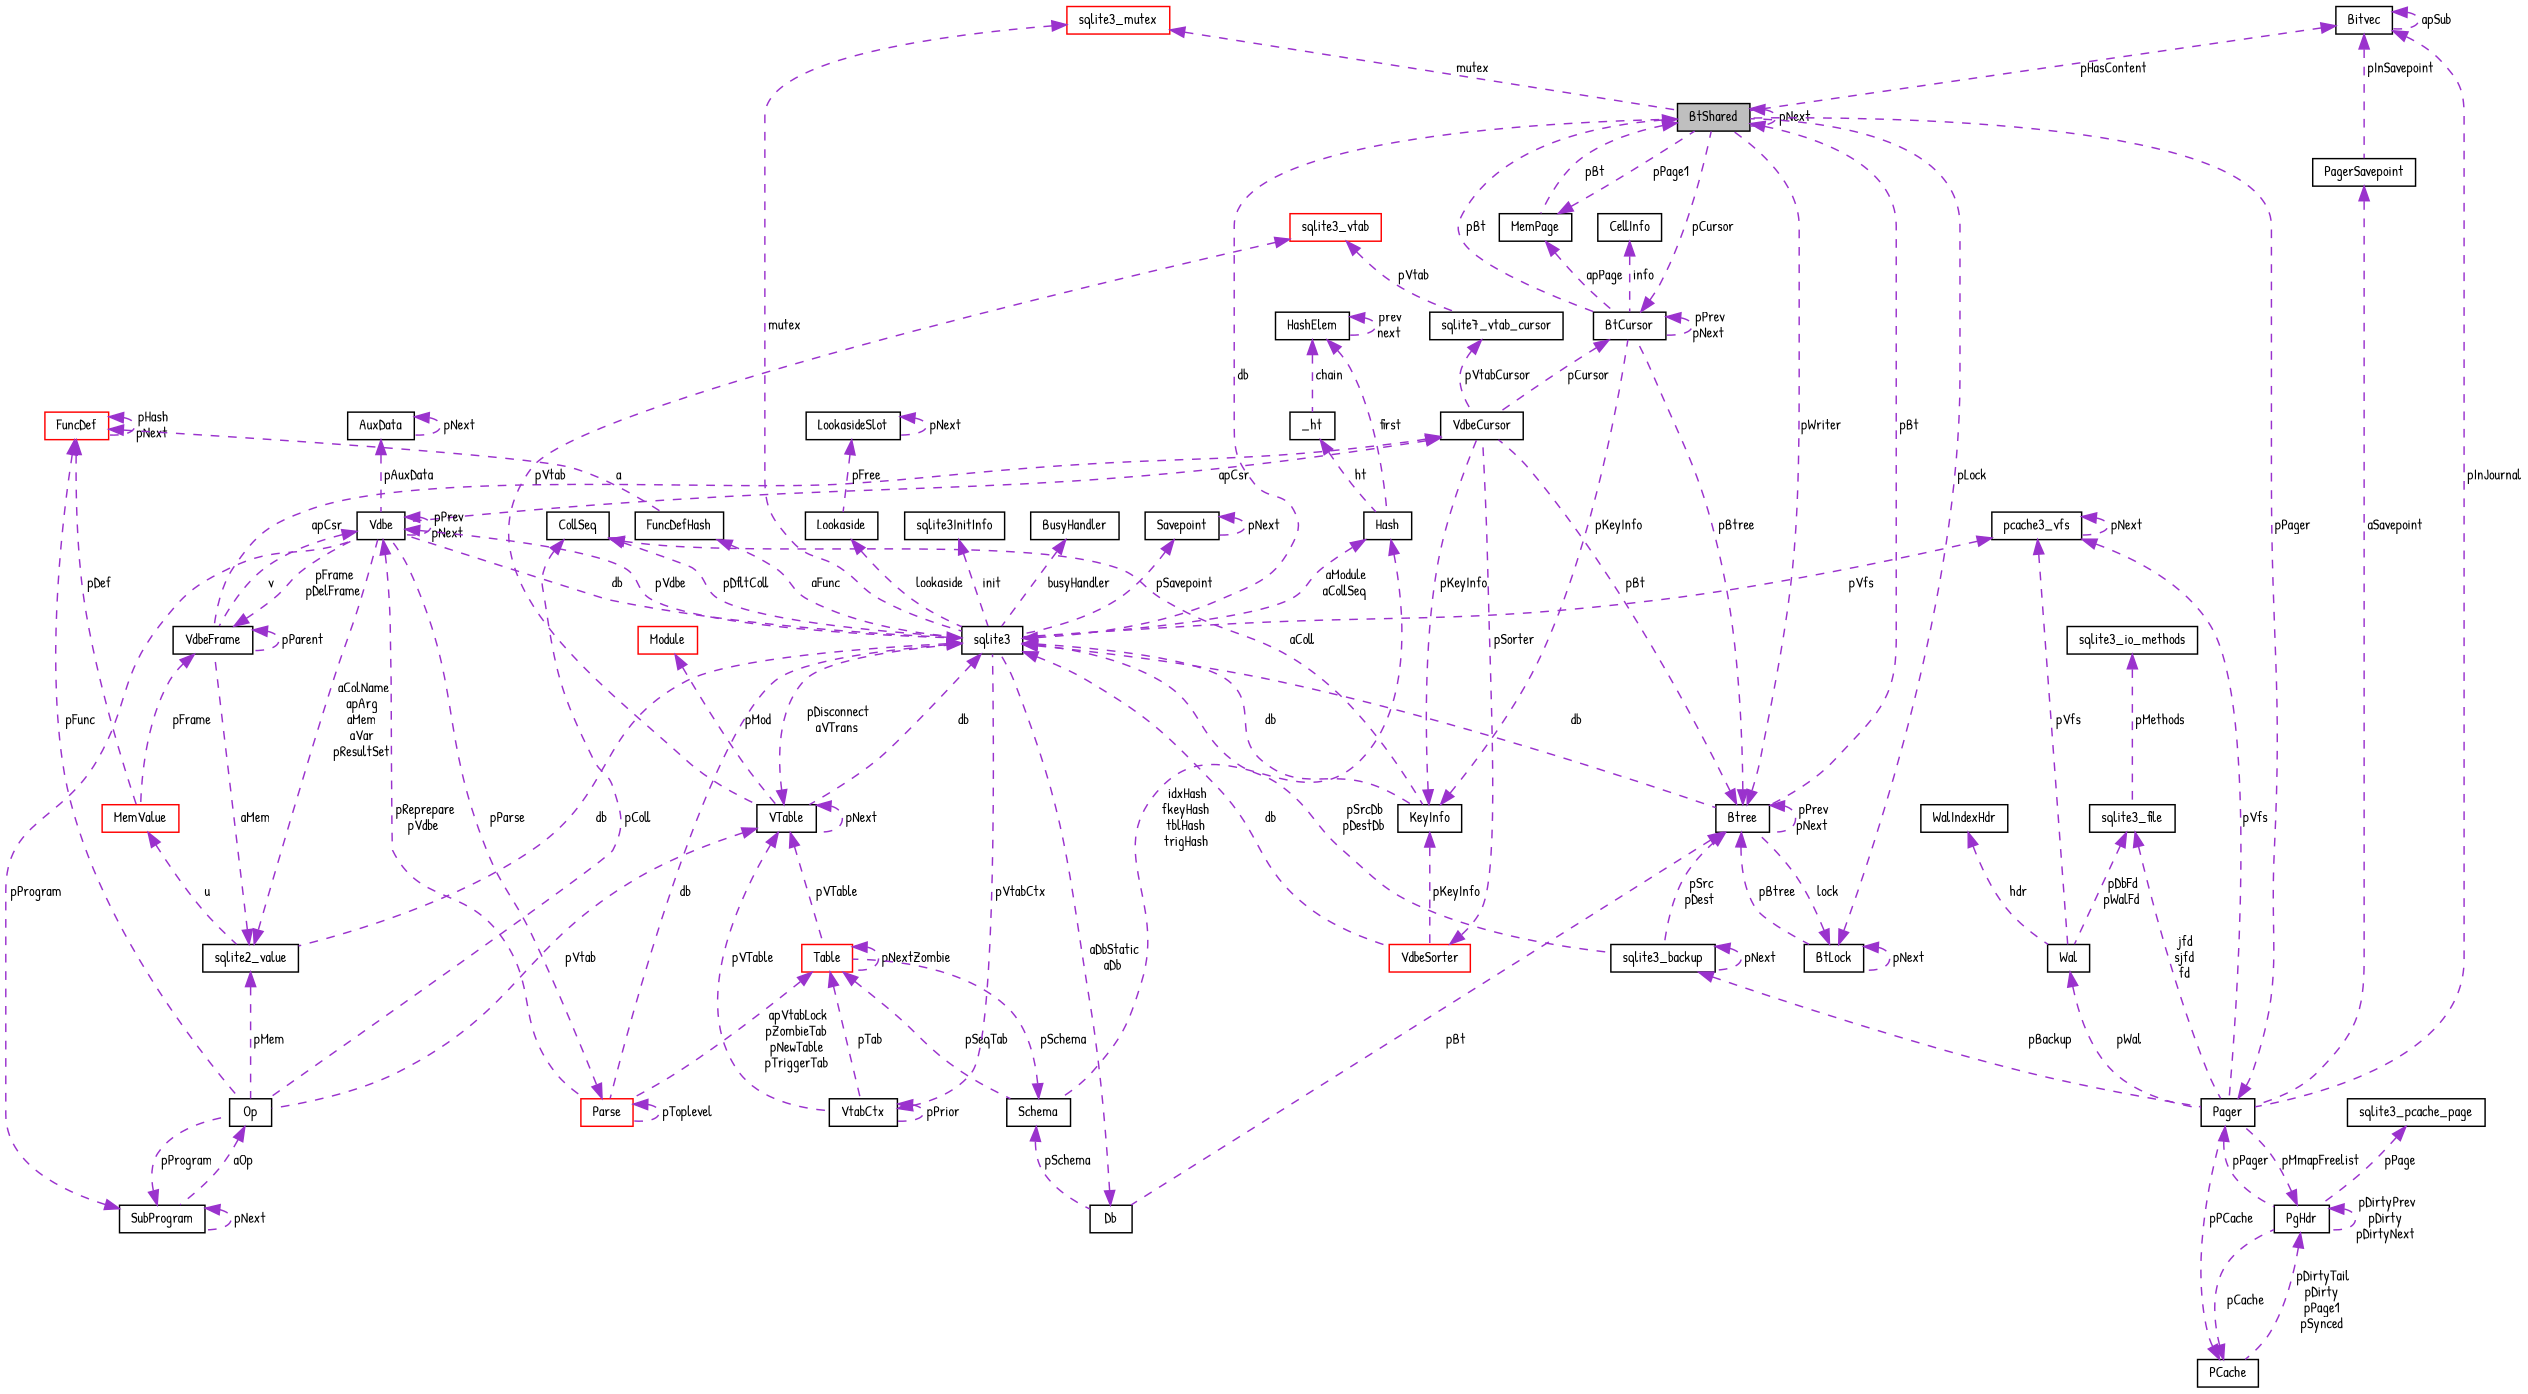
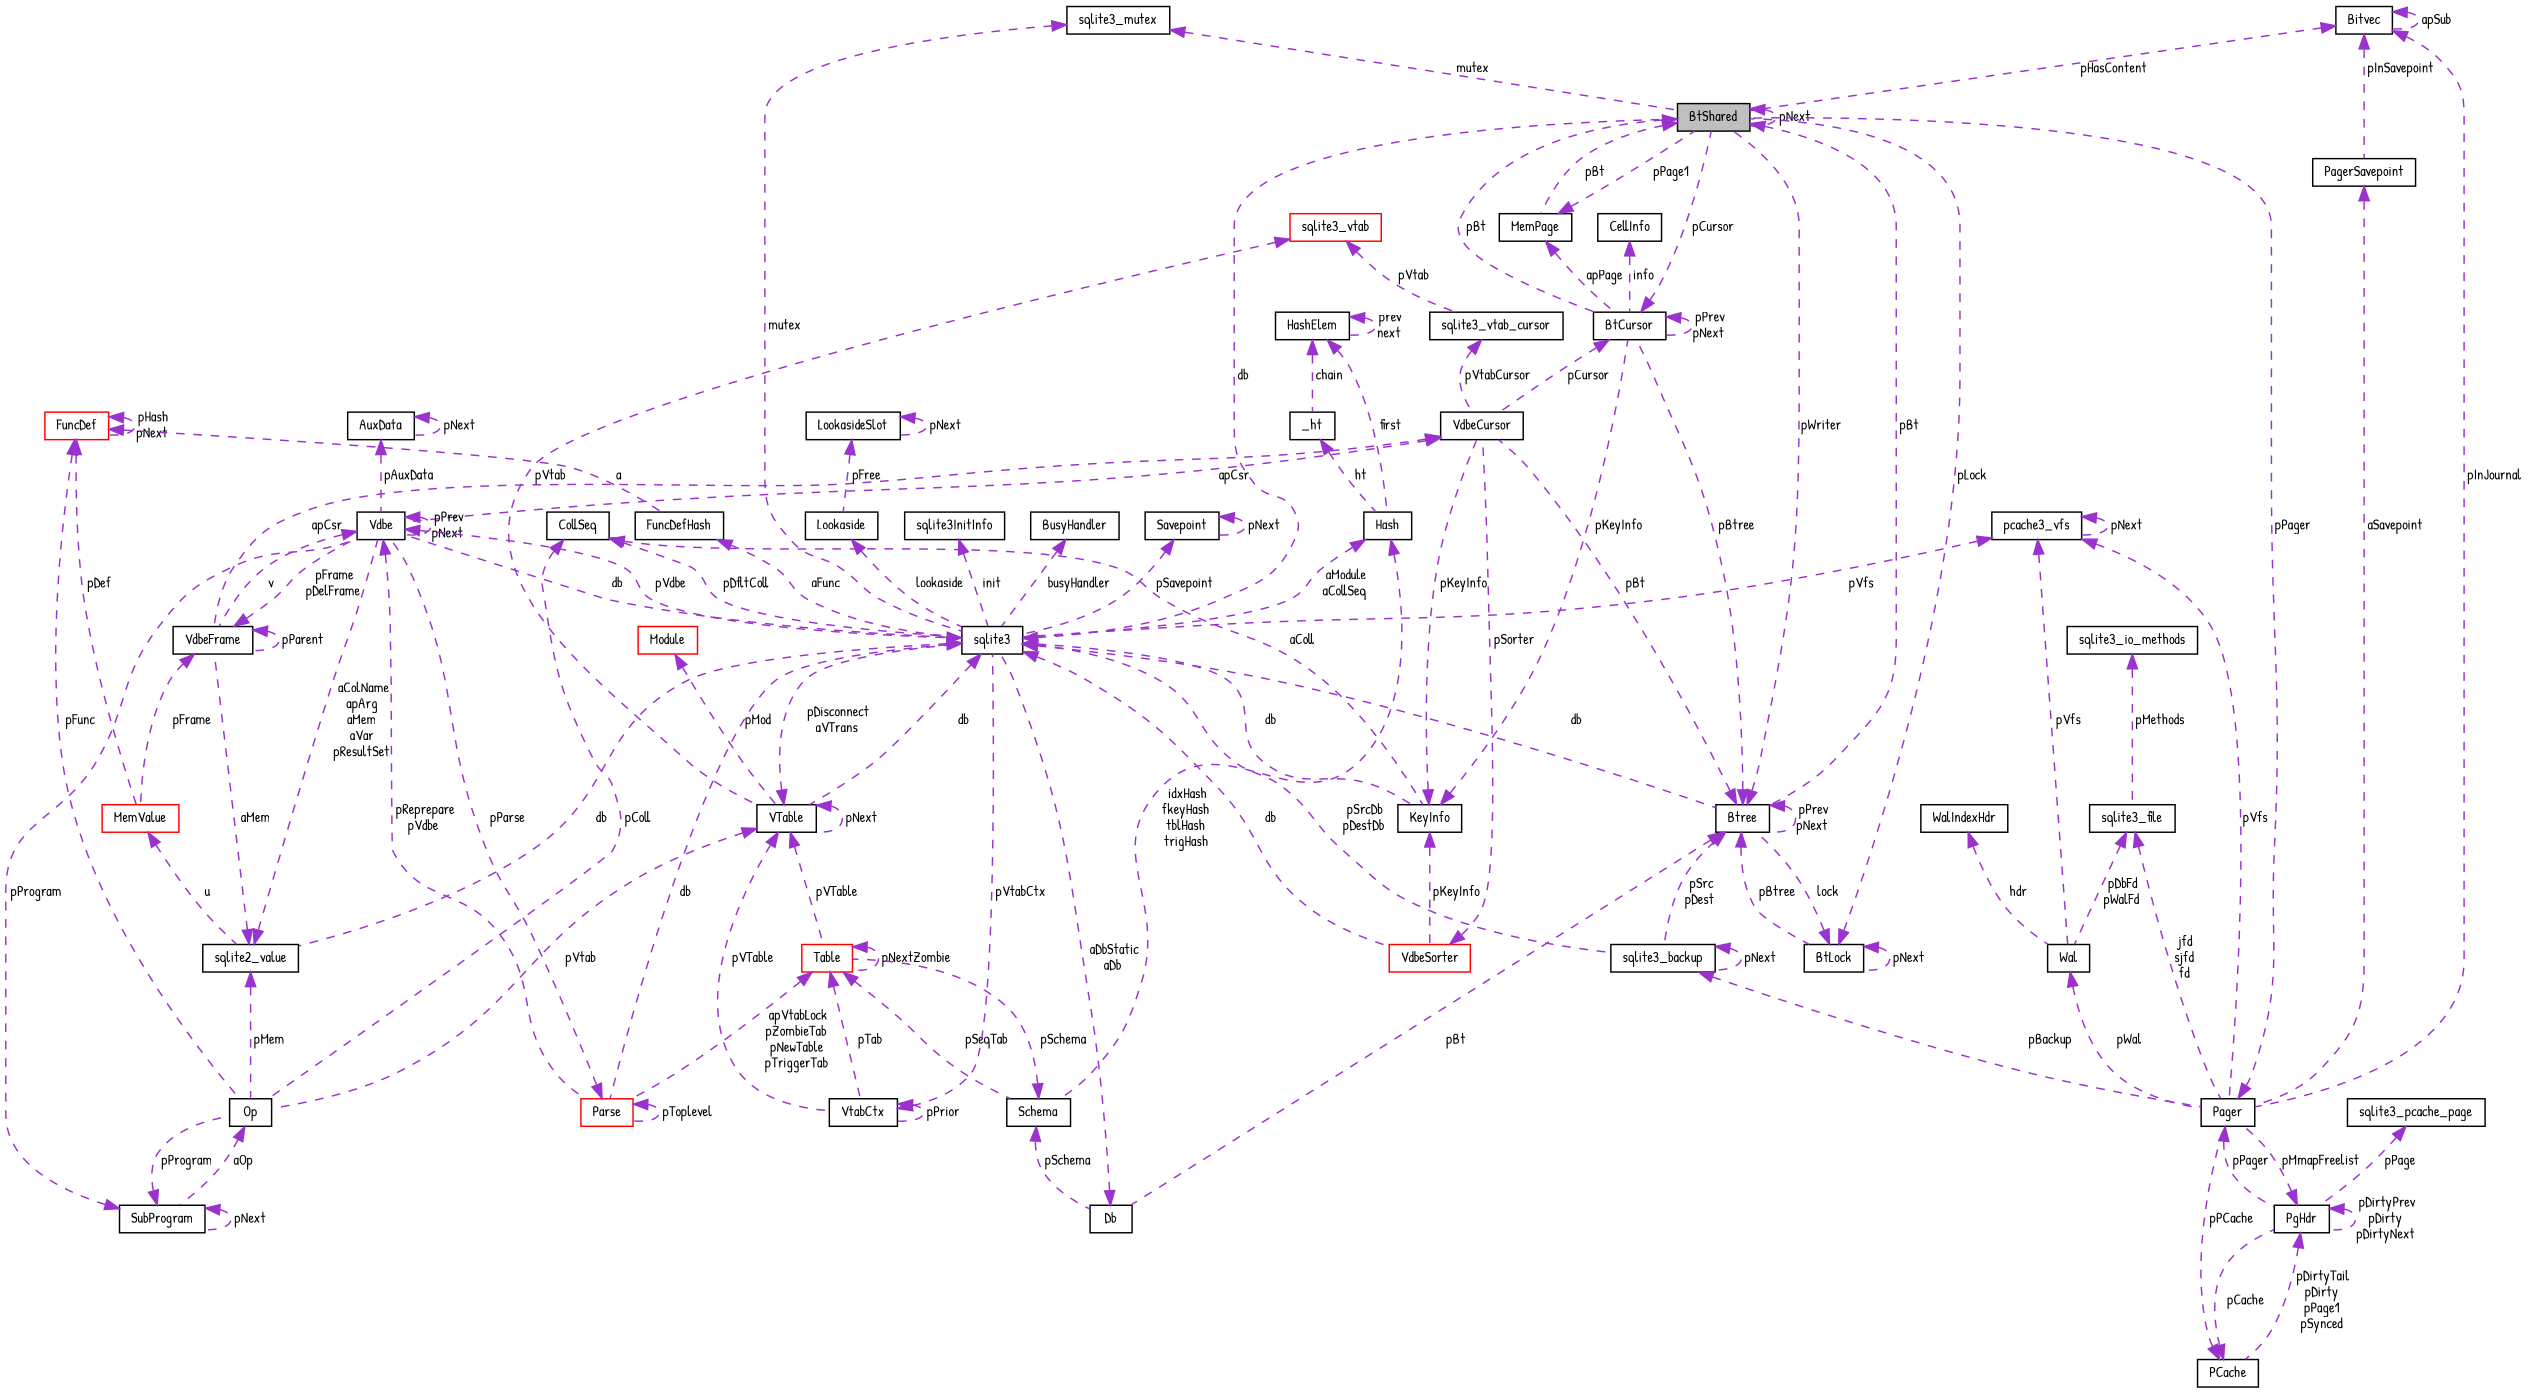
(1118, 20) -> (1118, 20)
(1496, 326) -> (1496, 326)
